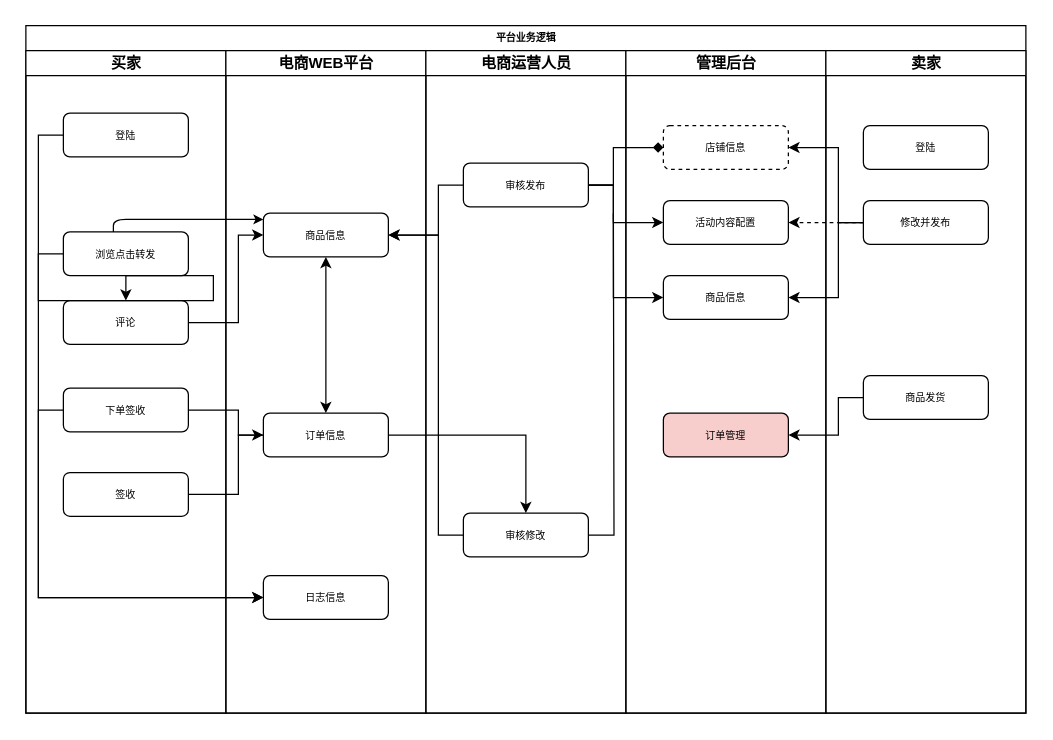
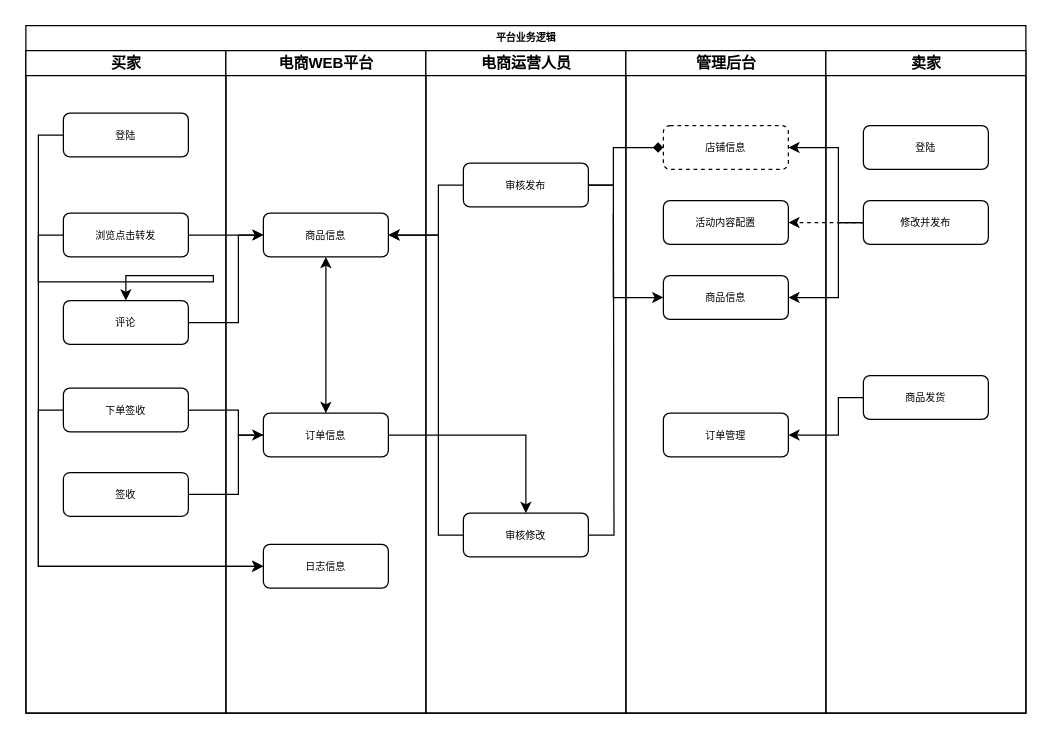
(635, 223) -> none
(126, 254) -> (126, 235)
(726, 435) -> (726, 435)
(326, 598) -> (326, 566)
